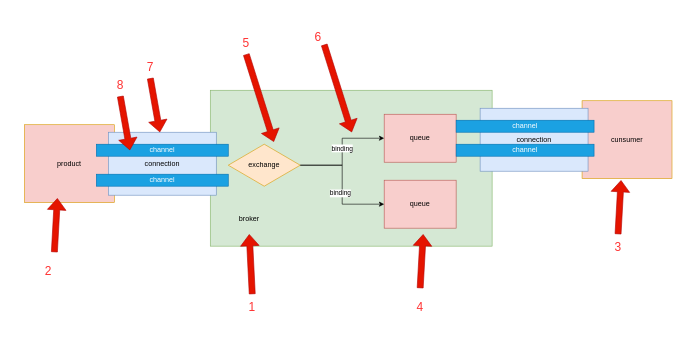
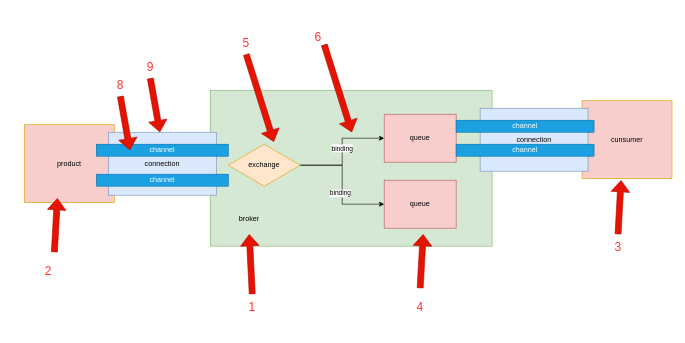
(150, 66) -> (150, 66)
